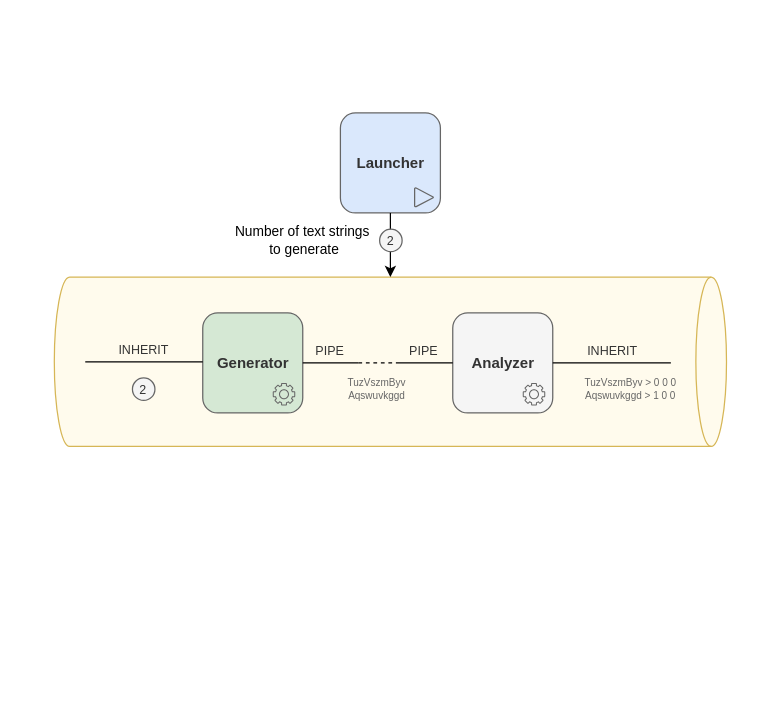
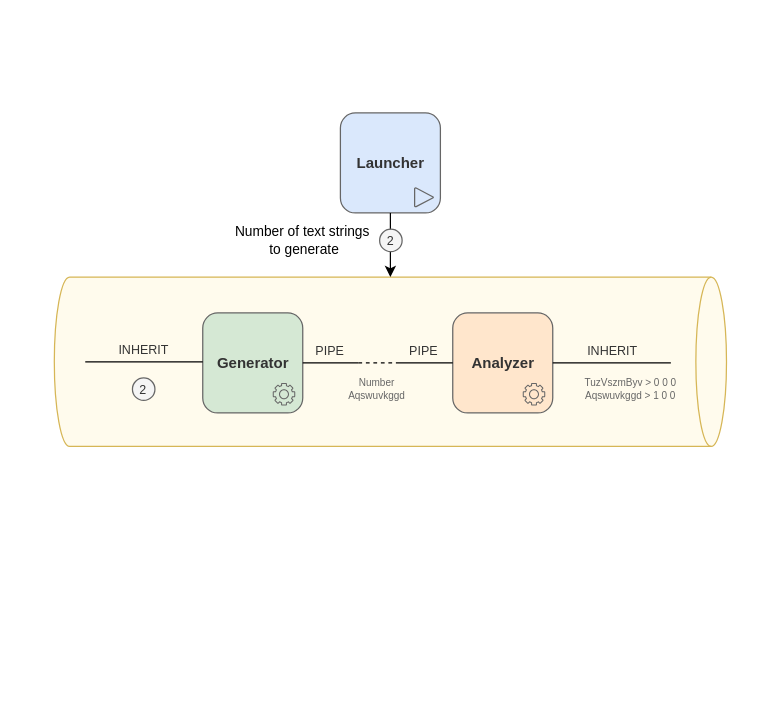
(503, 363) -> (503, 363)
(377, 389) -> (377, 389)
